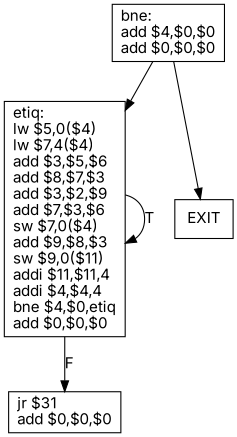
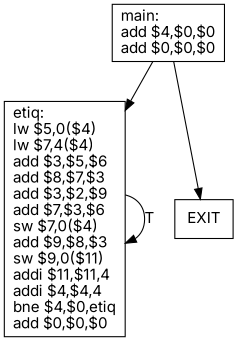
(168, 33) -> (168, 33)
(65, 412) -> none
